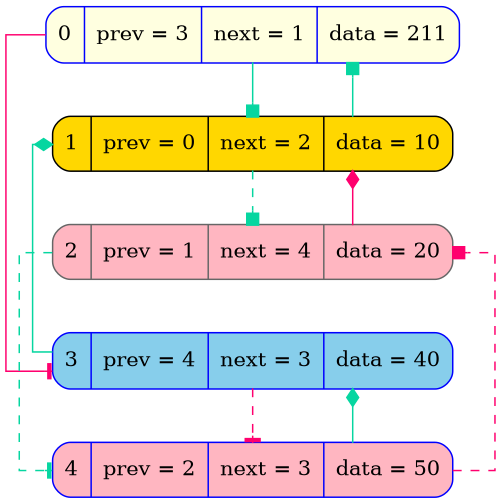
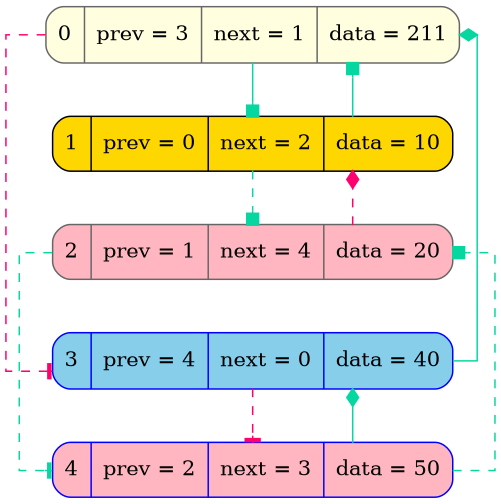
(253, 35) -> (253, 35)
(6, 203) -> (6, 203)
(353, 207) -> (353, 207)
(33, 263) -> (477, 209)
(266, 360) -> (266, 360)
(495, 369) -> (495, 369)
